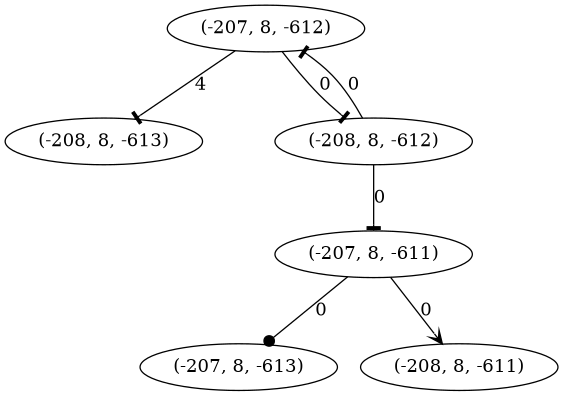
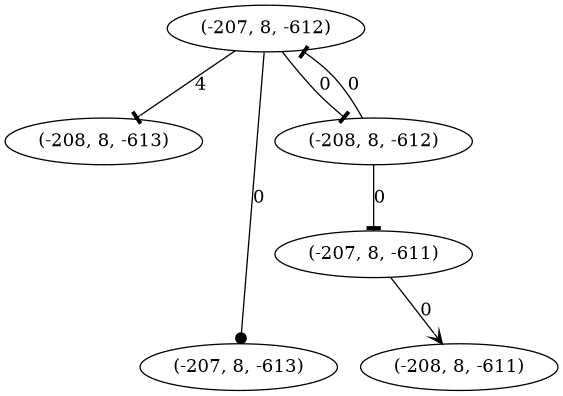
(310, 307) -> (253, 193)
